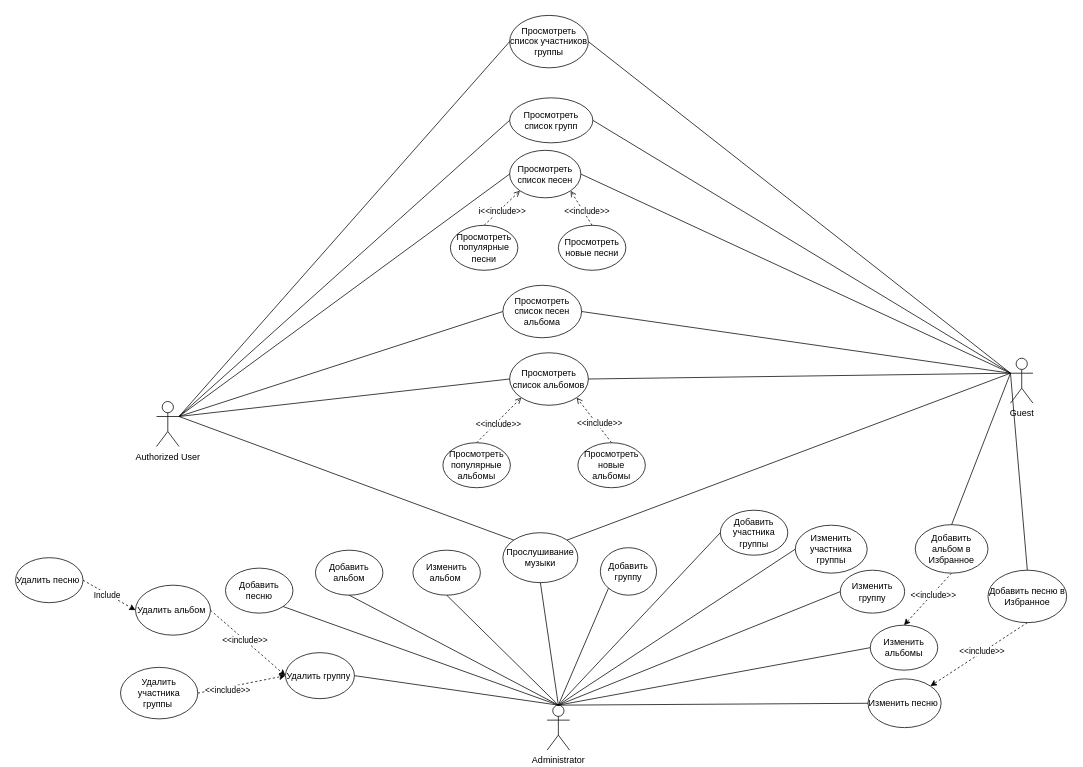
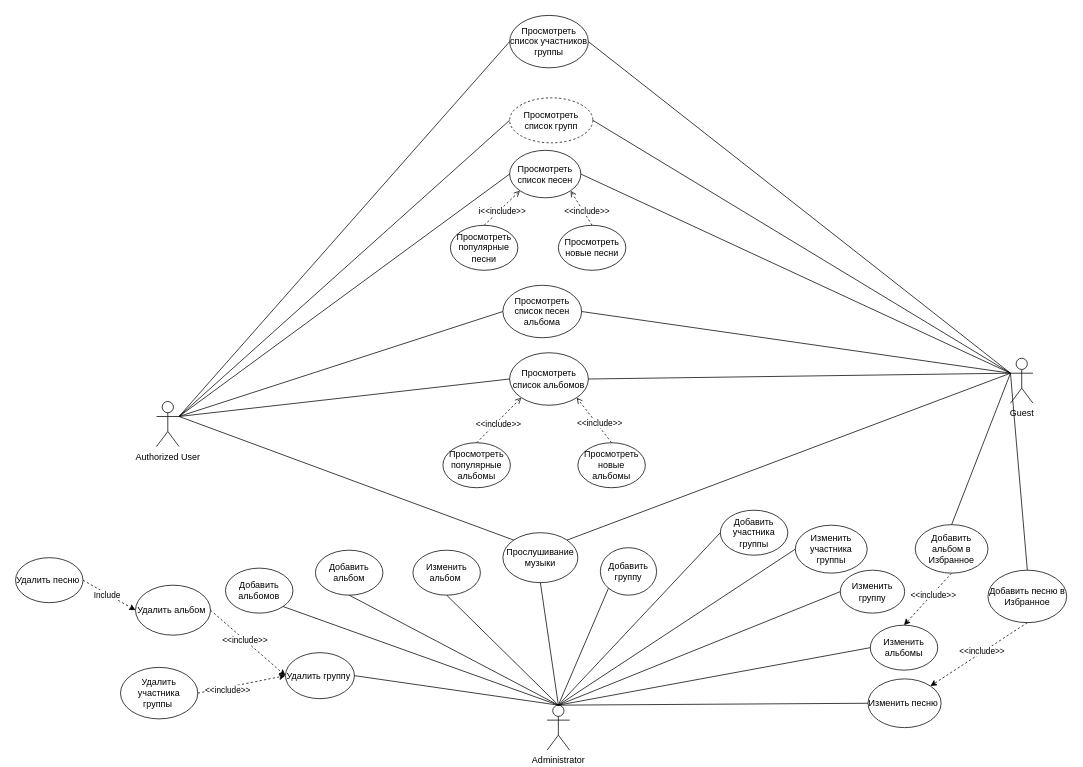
(551, 120) -> (551, 120)
(259, 591) -> (259, 591)
